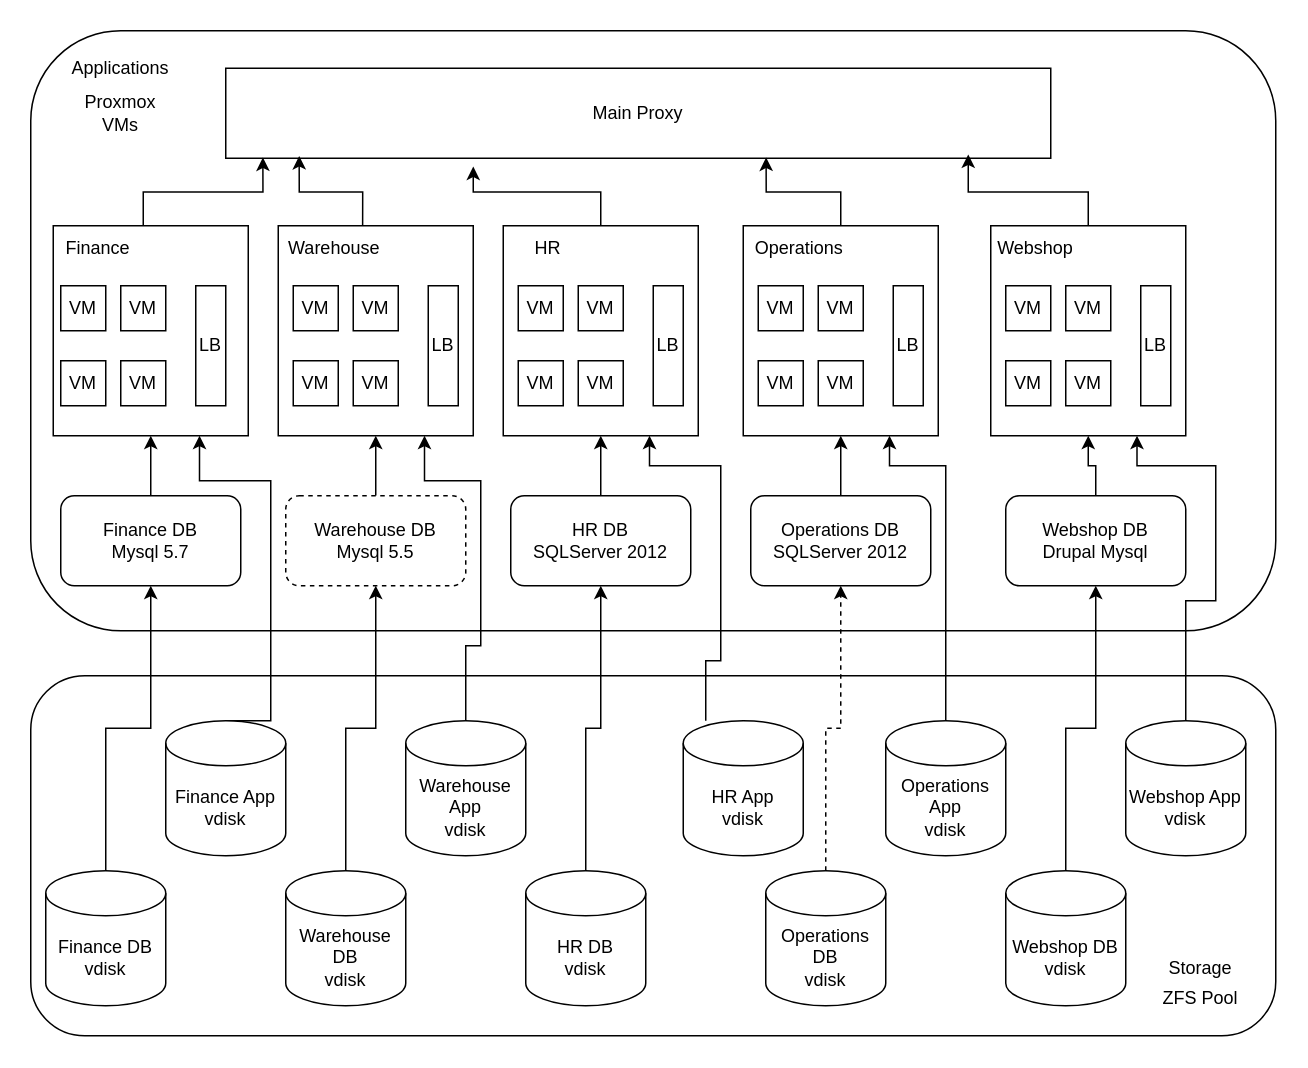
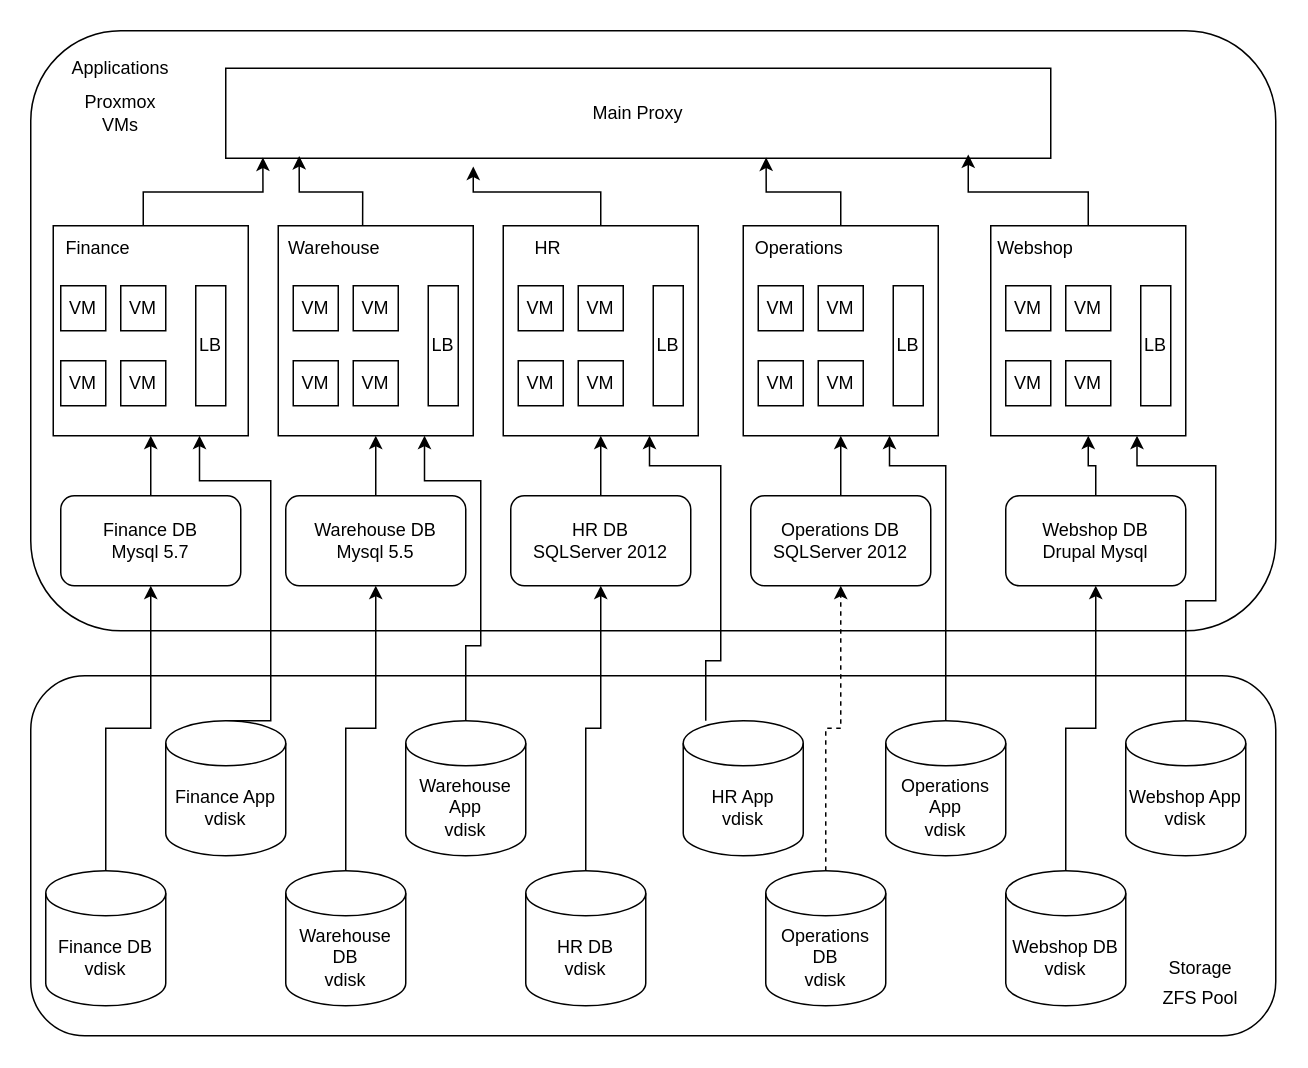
(376, 541) -> (376, 541)
